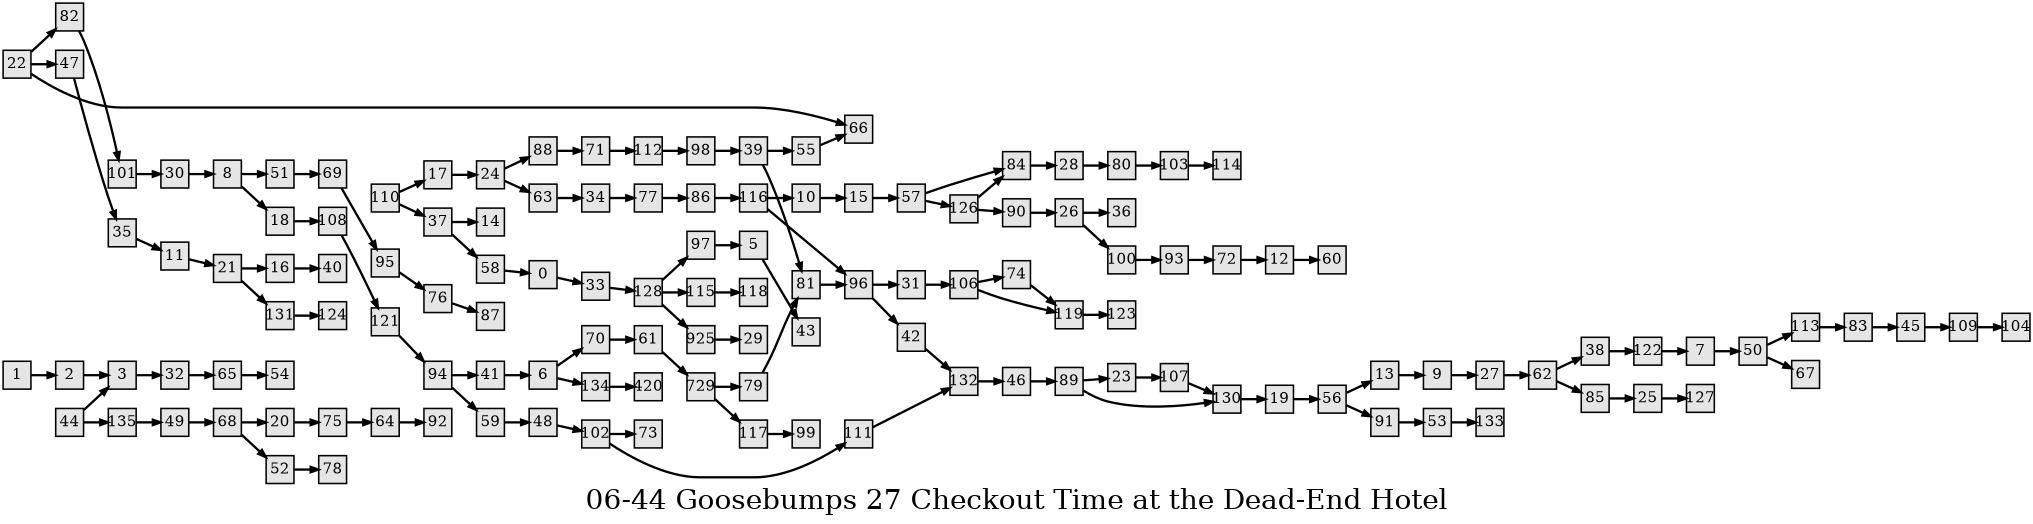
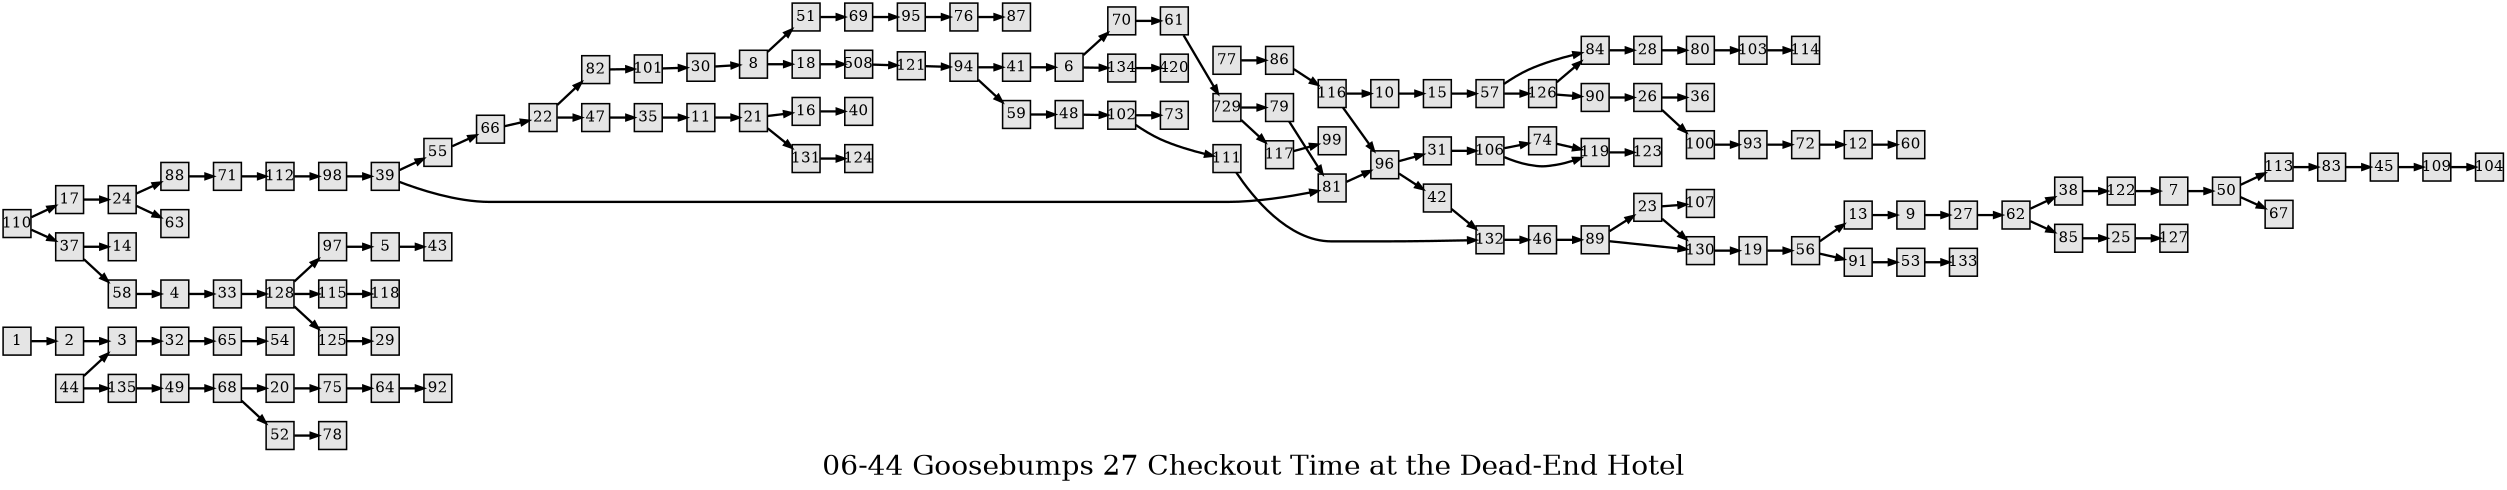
(431, 108) -> (513, 124)
(596, 198) -> none
(333, 221) -> (859, 64)
(543, 275) -> (175, 294)
(701, 340) -> (333, 341)
(1197, 387) -> (1671, 226)
